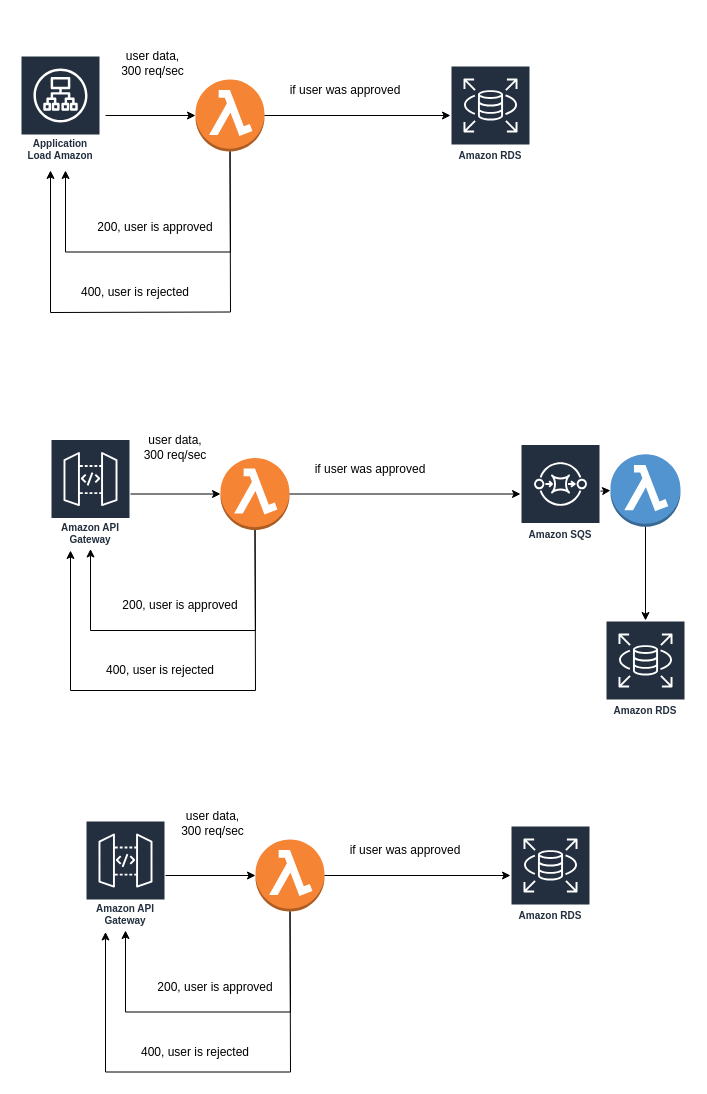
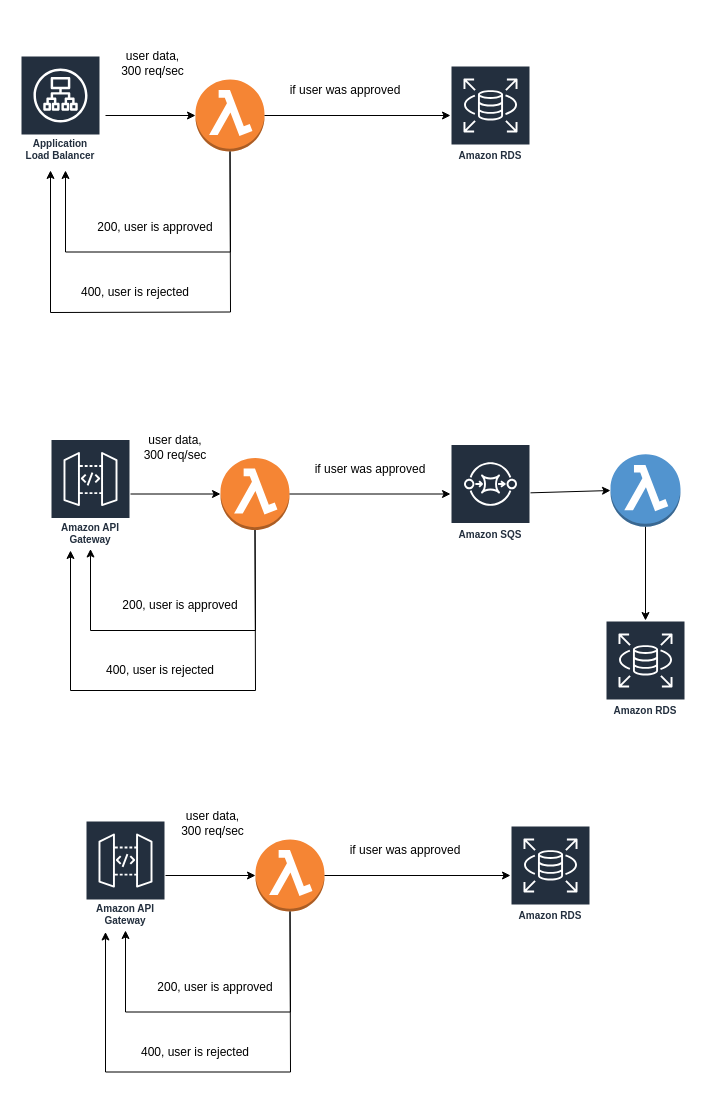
(61, 150) -> (61, 150)
(561, 494) -> (491, 494)
